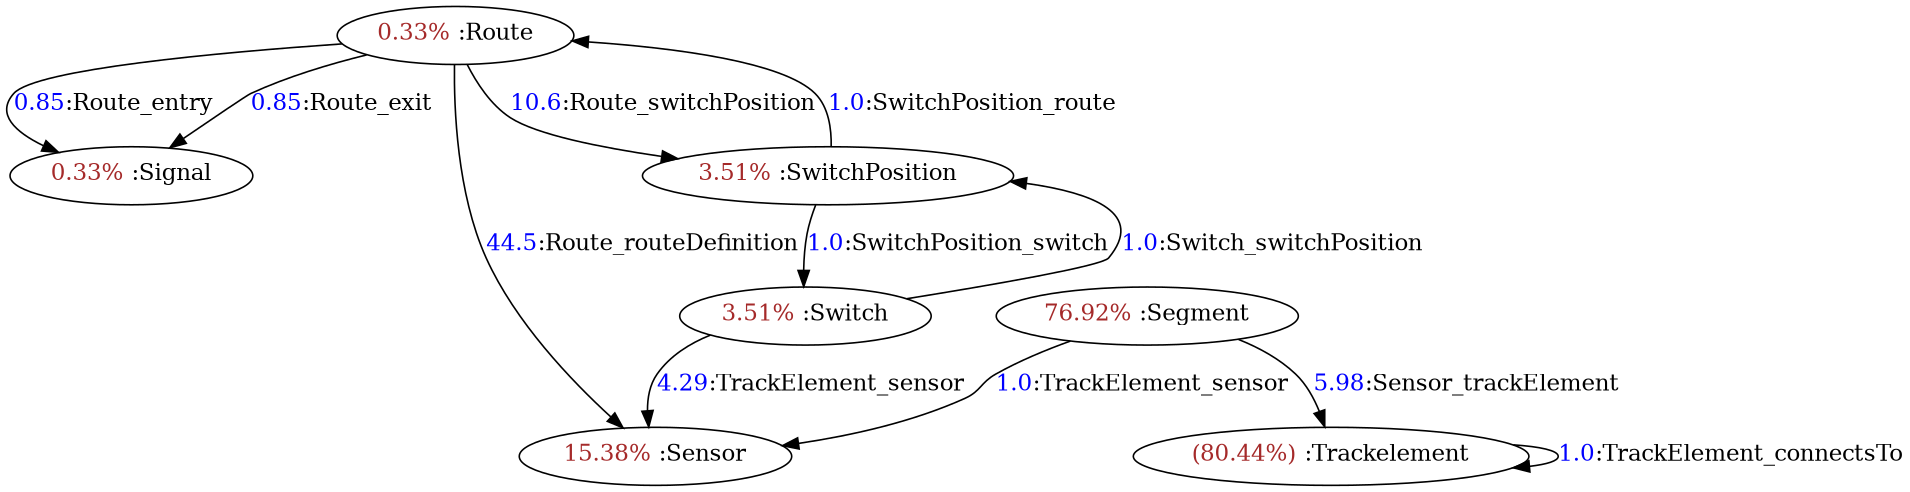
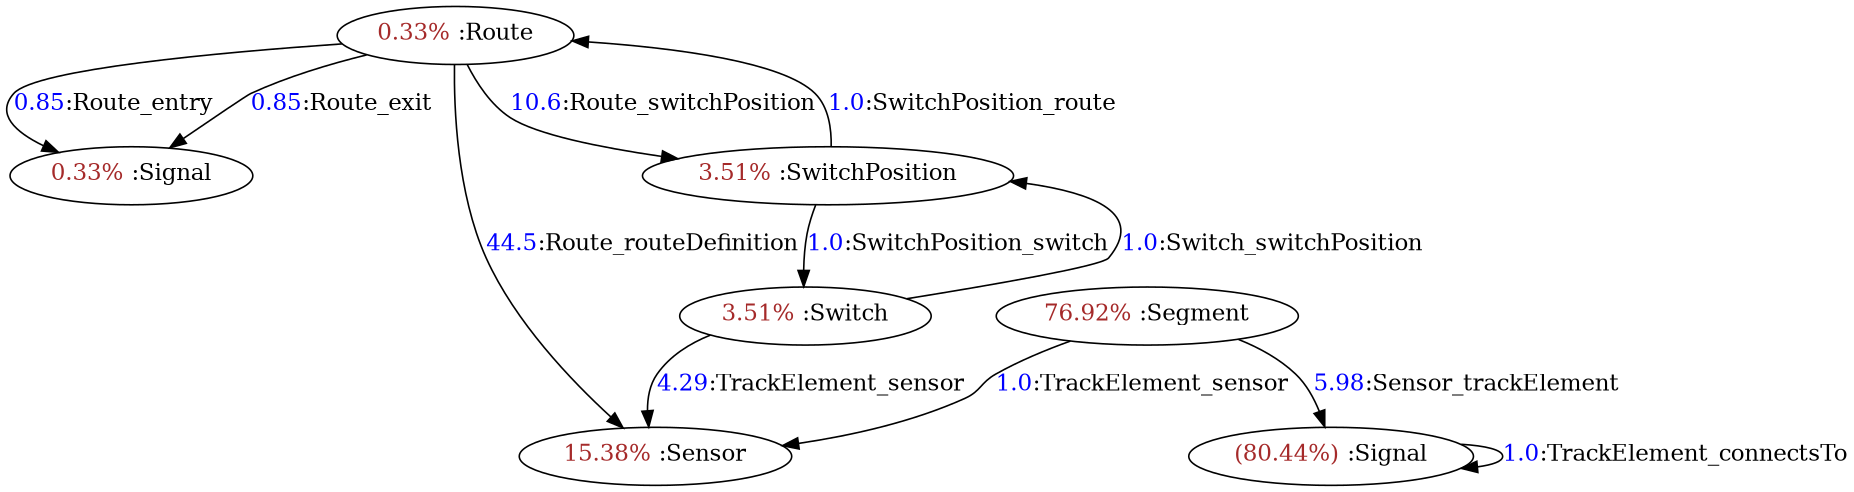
(1388, 454) -> (1388, 454)
